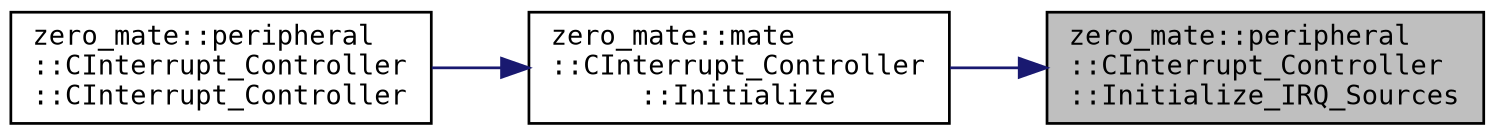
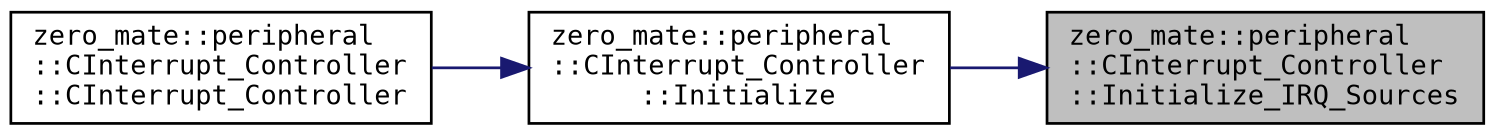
(739, 68) -> (739, 68)
